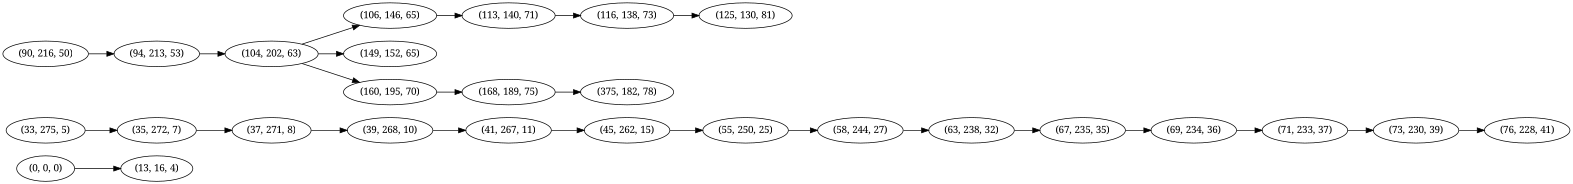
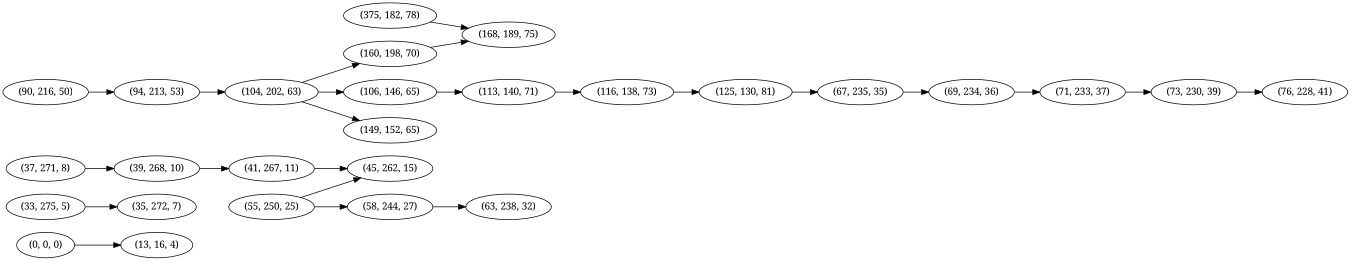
(390, 92) -> (390, 54)
(564, 92) -> (446, 25)
(211, 130) -> none
(683, 130) -> (327, 189)
(1024, 130) -> (801, 92)
